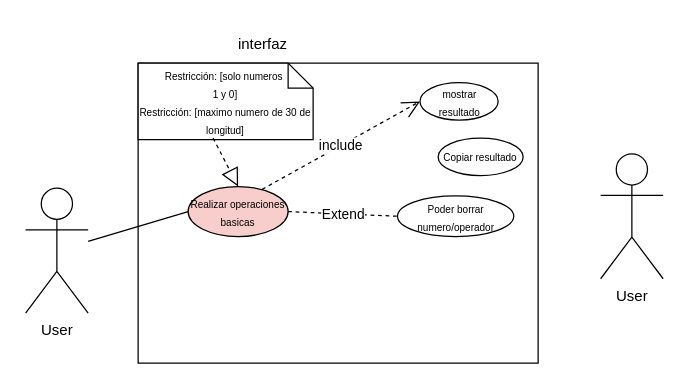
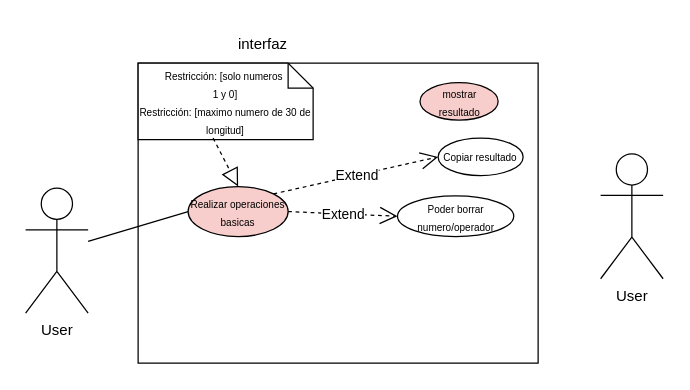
(459, 101) -> (459, 101)
(339, 146) -> none
none -> (354, 176)
(391, 216) -> (391, 216)
